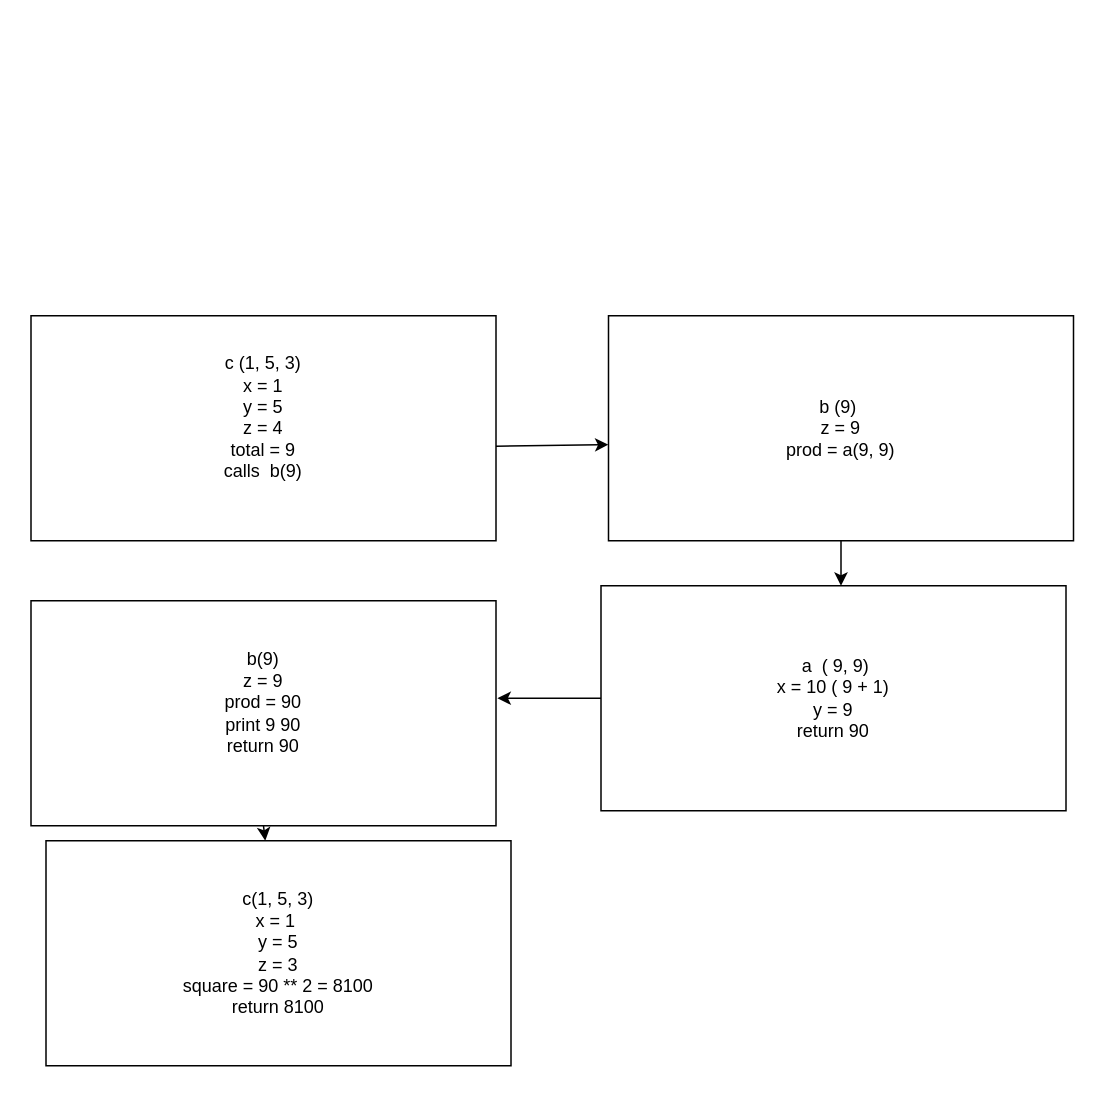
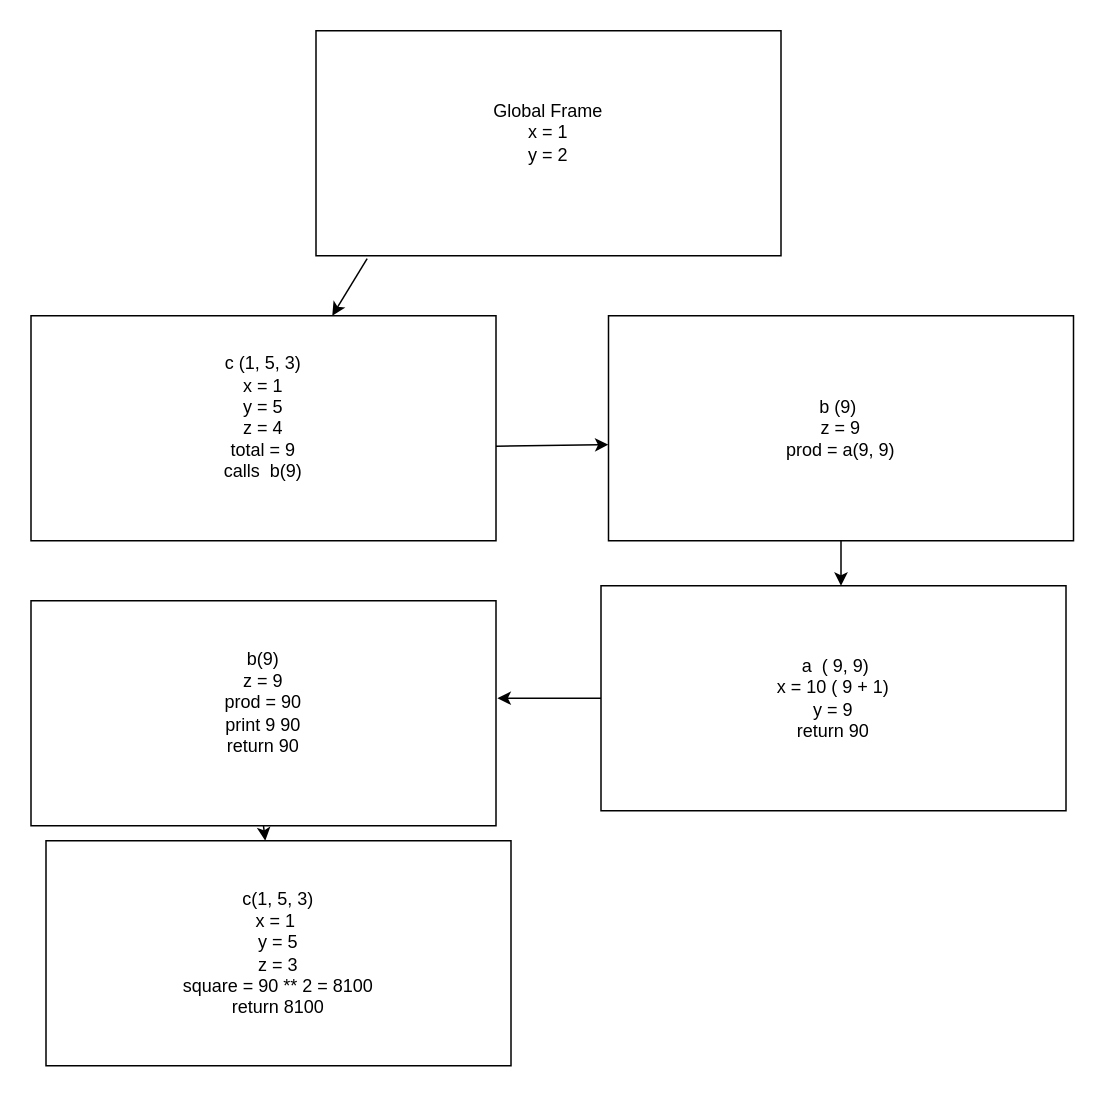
none -> (548, 143)
none -> (352, 283)
